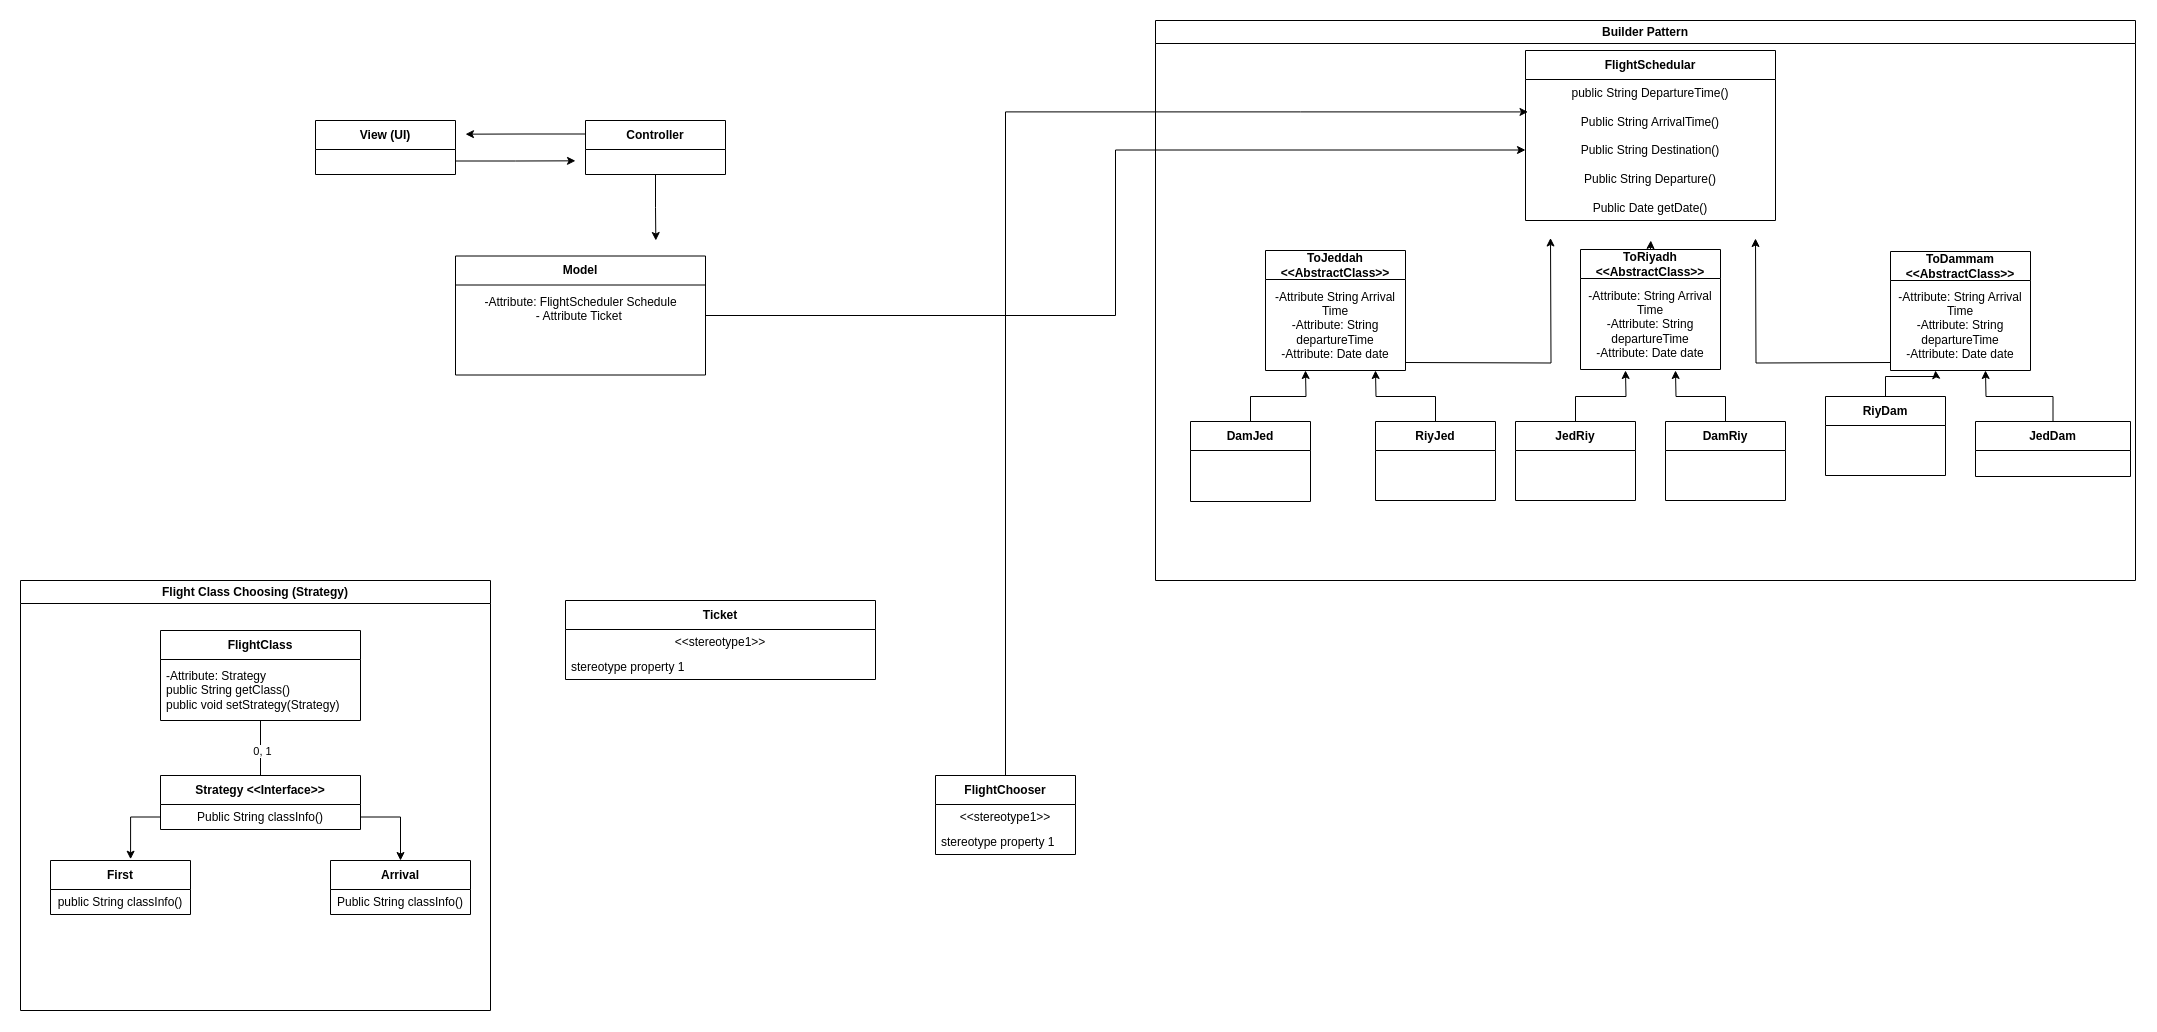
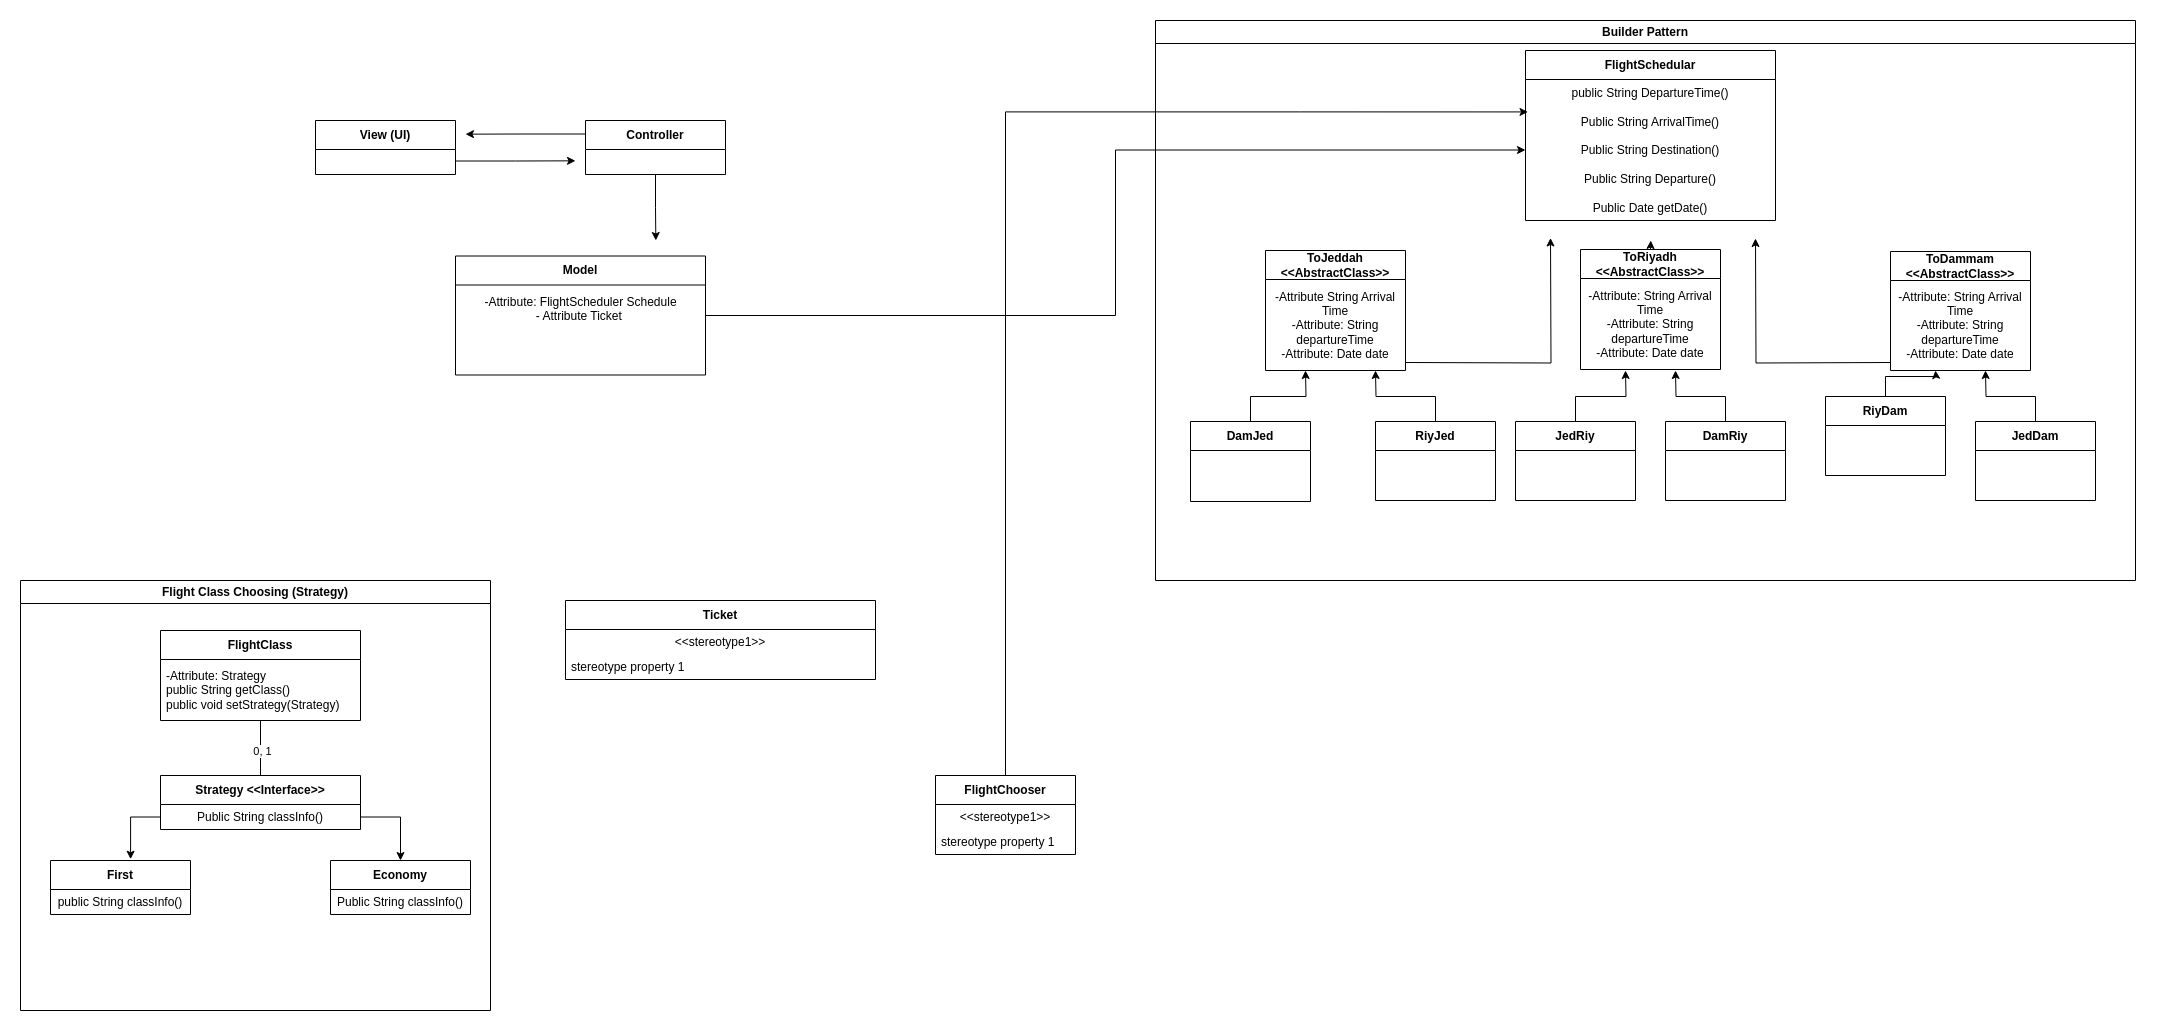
(2053, 449) -> (2036, 461)
(401, 876) -> (401, 876)
